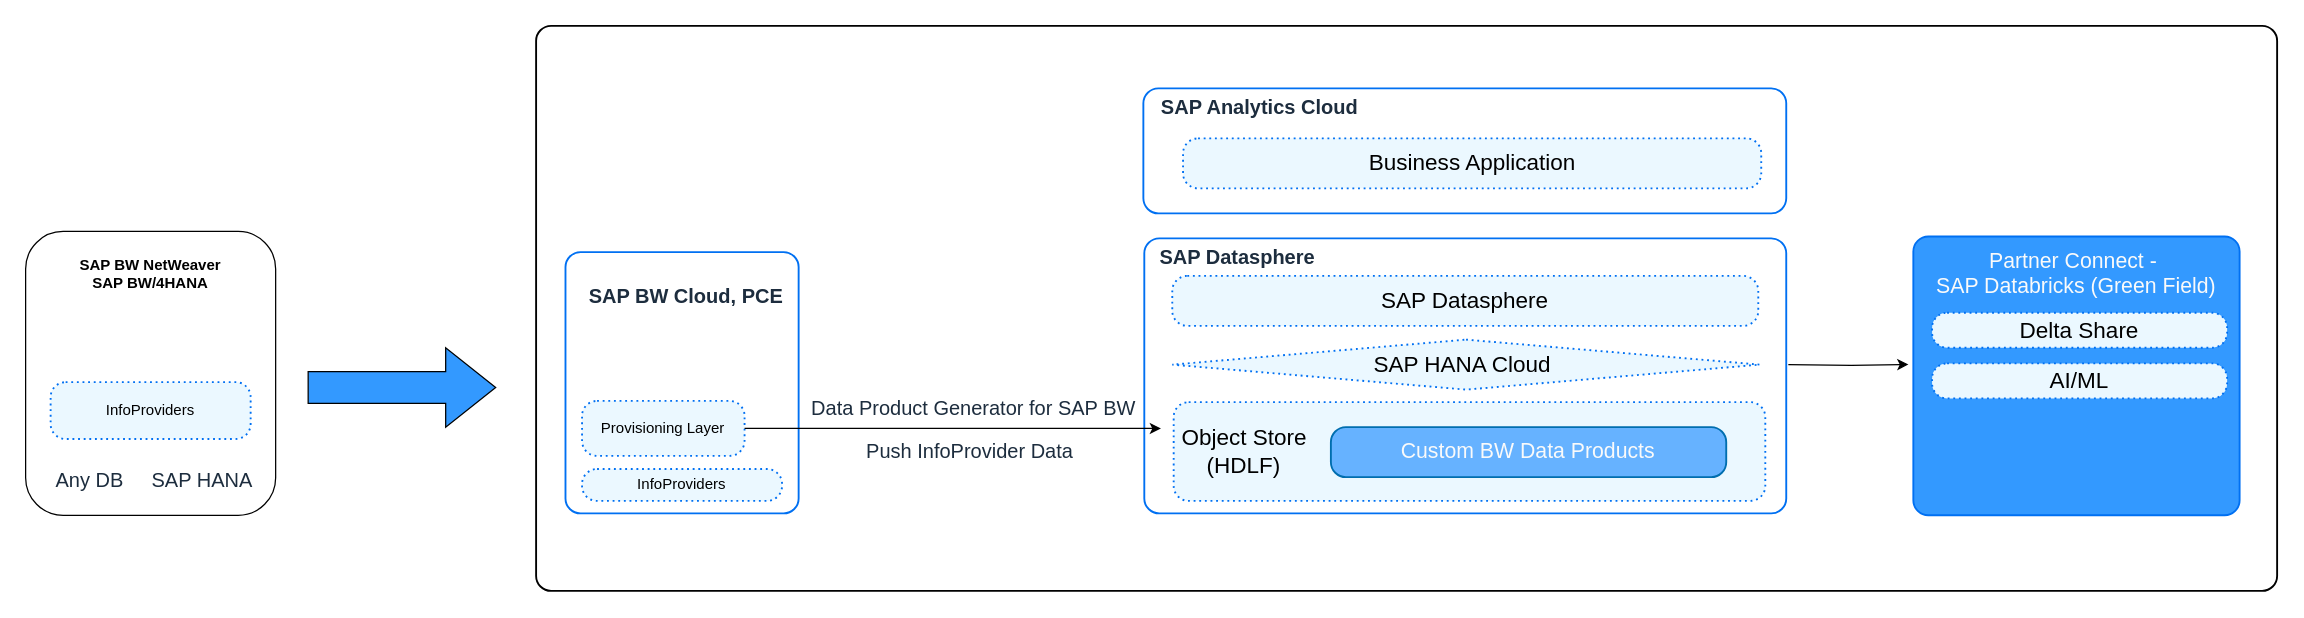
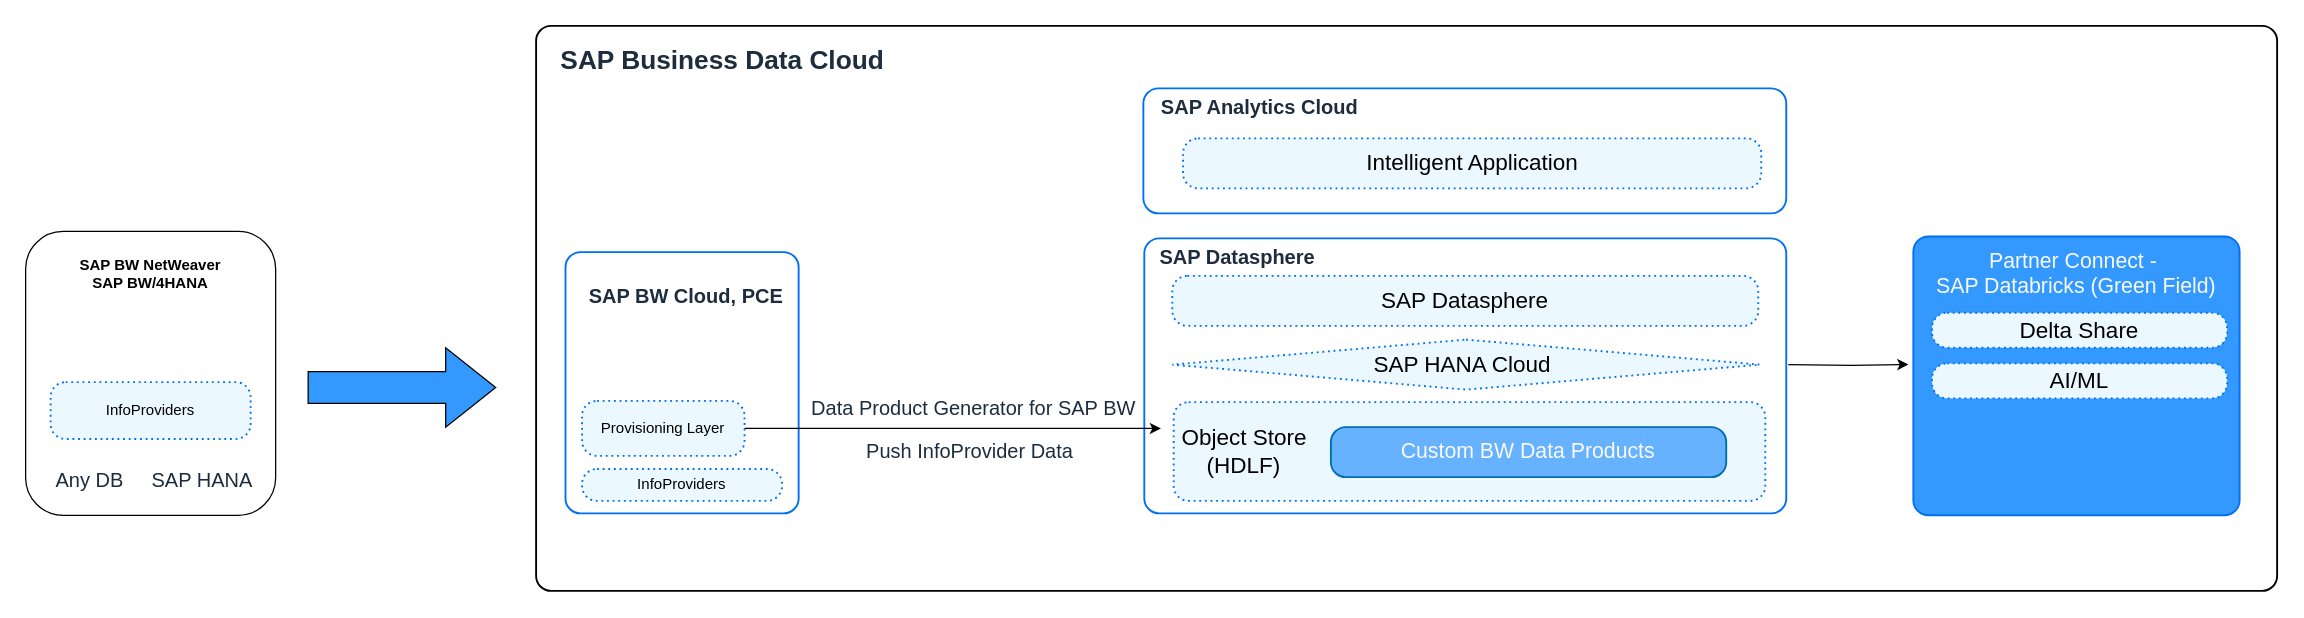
none -> (726, 59)
(1473, 163) -> (1473, 163)
